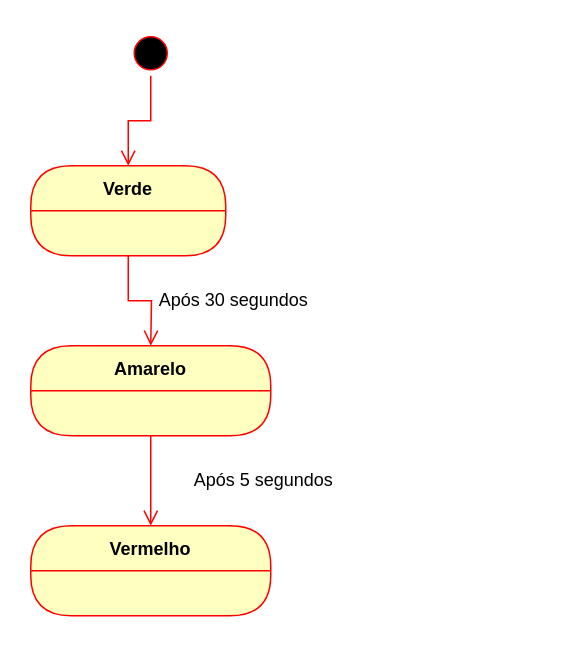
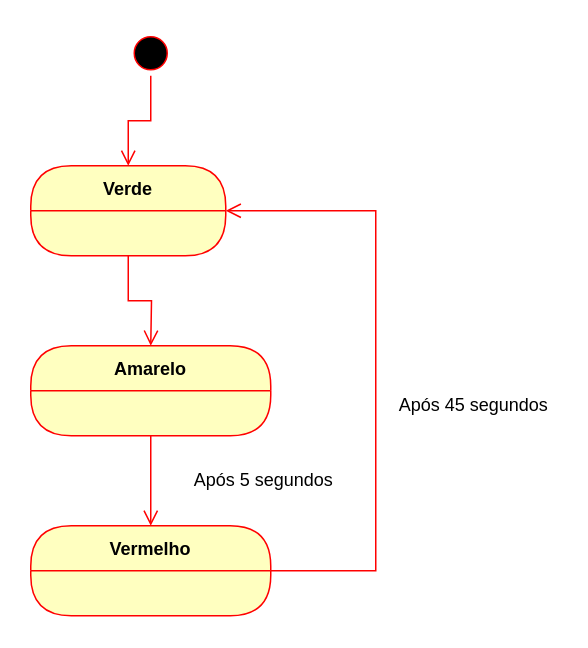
(233, 301) -> none
none -> (376, 371)
none -> (473, 406)
